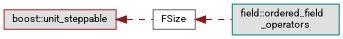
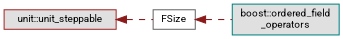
(60, 20) -> (60, 20)
(286, 20) -> (286, 20)
